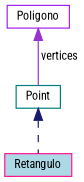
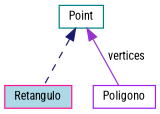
(38, 63) -> (106, 62)
